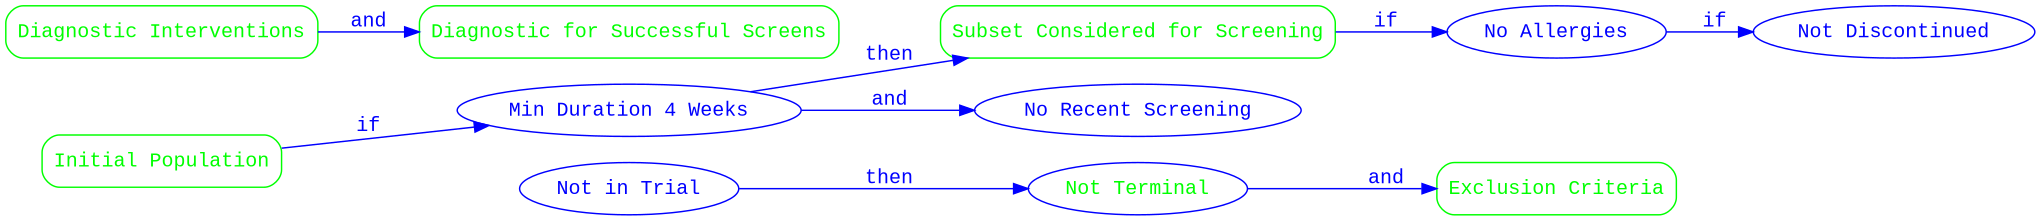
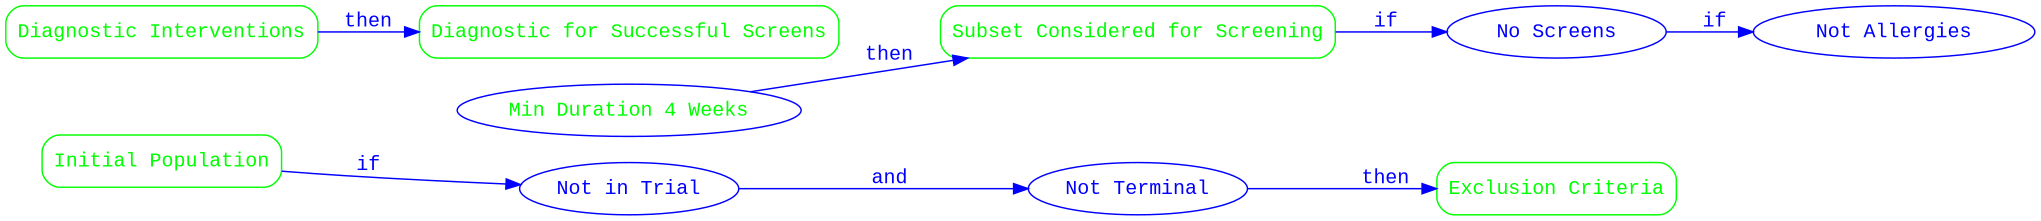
(369, 21) -> (369, 21)
(1557, 32) -> (1557, 32)
(1894, 32) -> (1894, 32)
(629, 110) -> (629, 110)
(1138, 110) -> none
(378, 138) -> (394, 179)
(890, 178) -> (890, 178)
(1386, 178) -> (1386, 178)
(1138, 189) -> (1138, 189)
